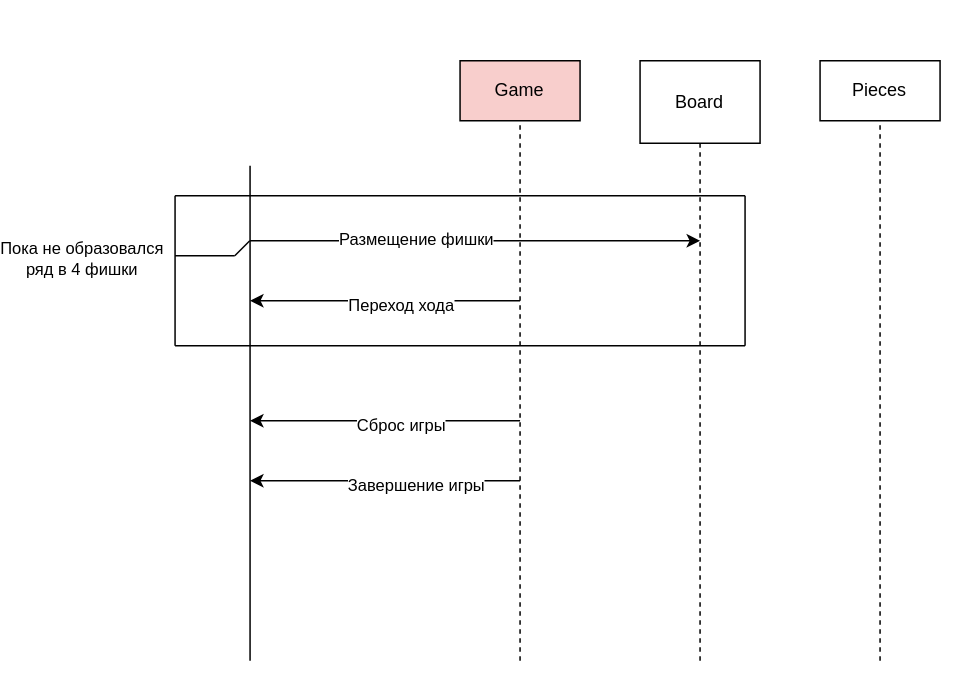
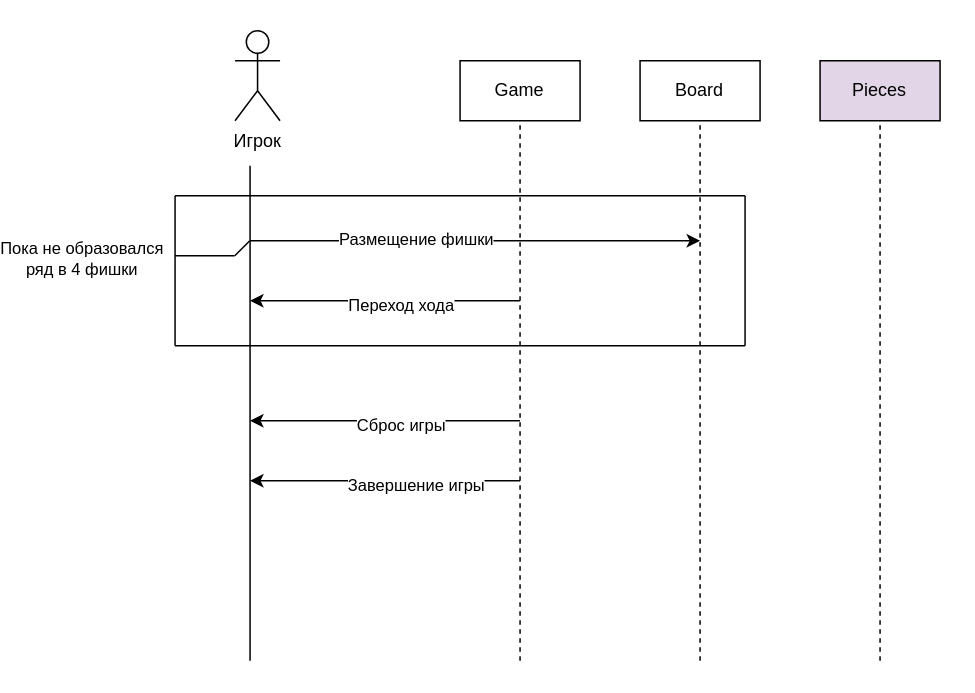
none -> (258, 76)
(520, 91) -> (520, 91)
(880, 91) -> (880, 91)
(700, 102) -> (700, 91)
